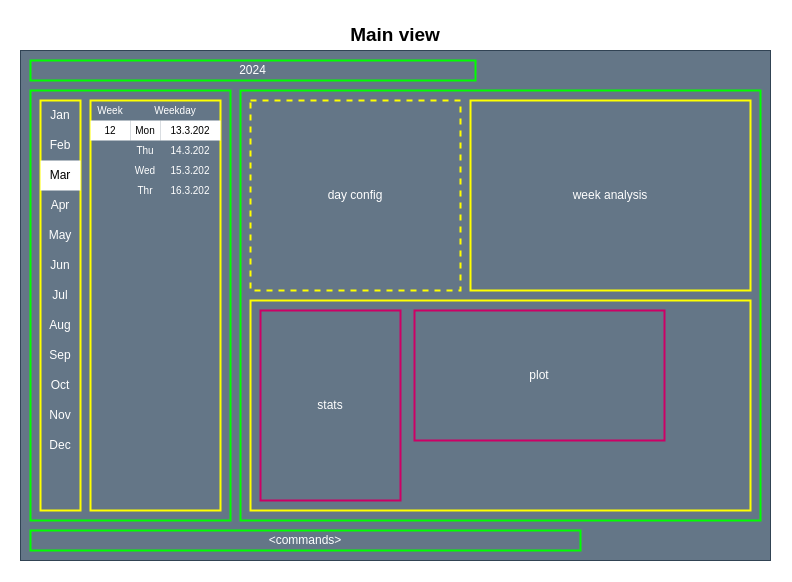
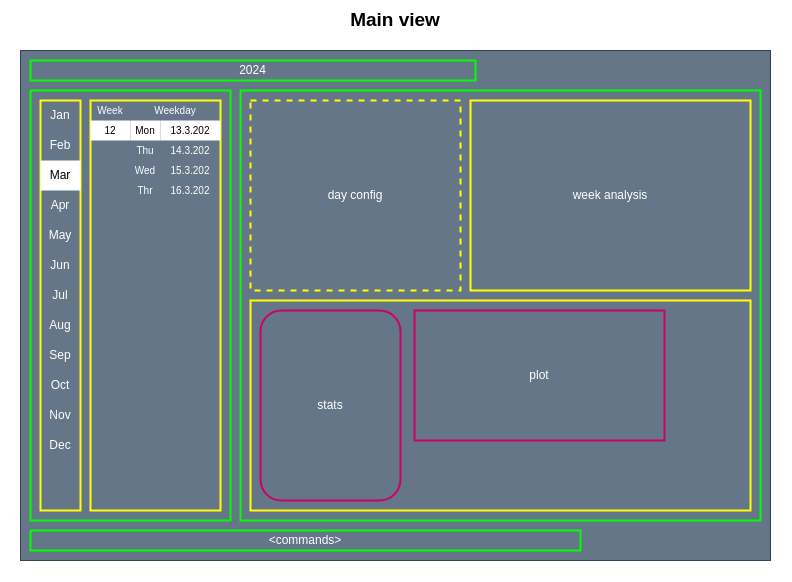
(396, 36) -> (396, 21)
(331, 406) -> (331, 406)
